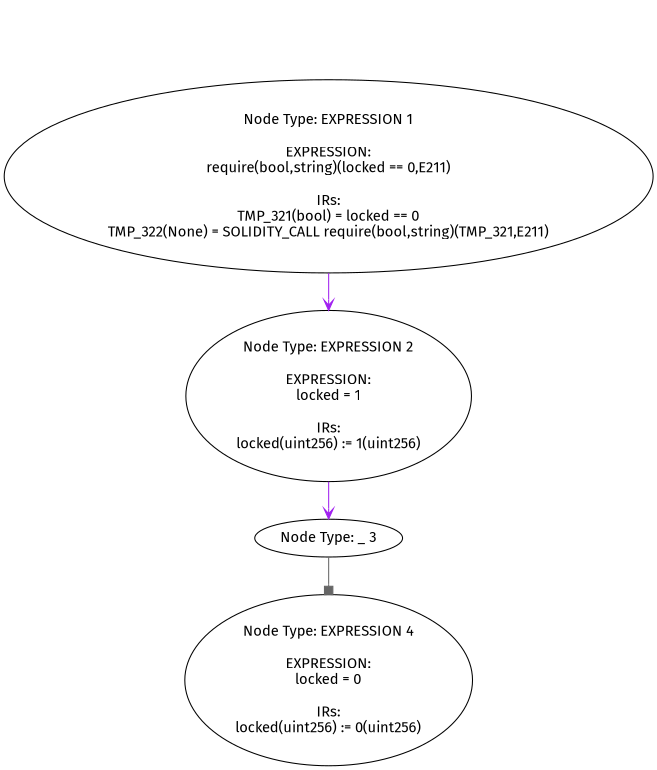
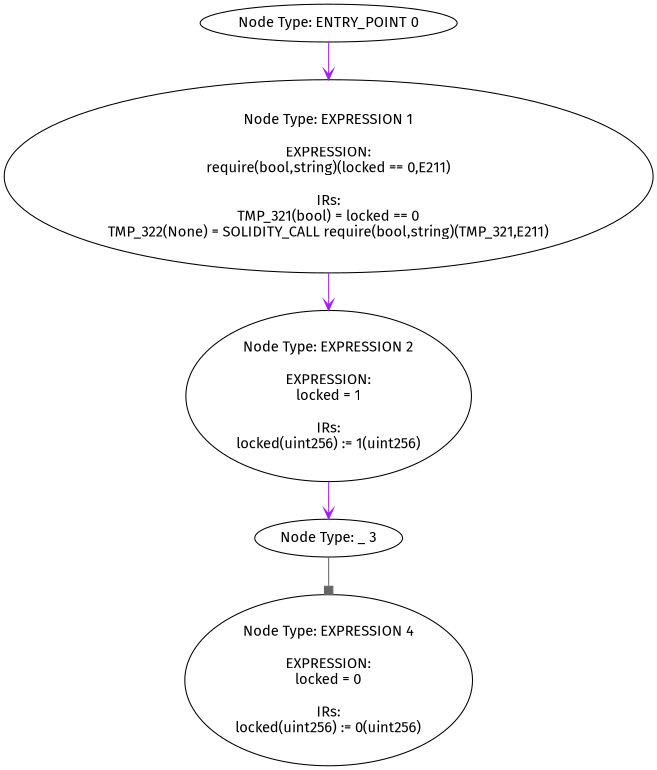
none -> (329, 23)
